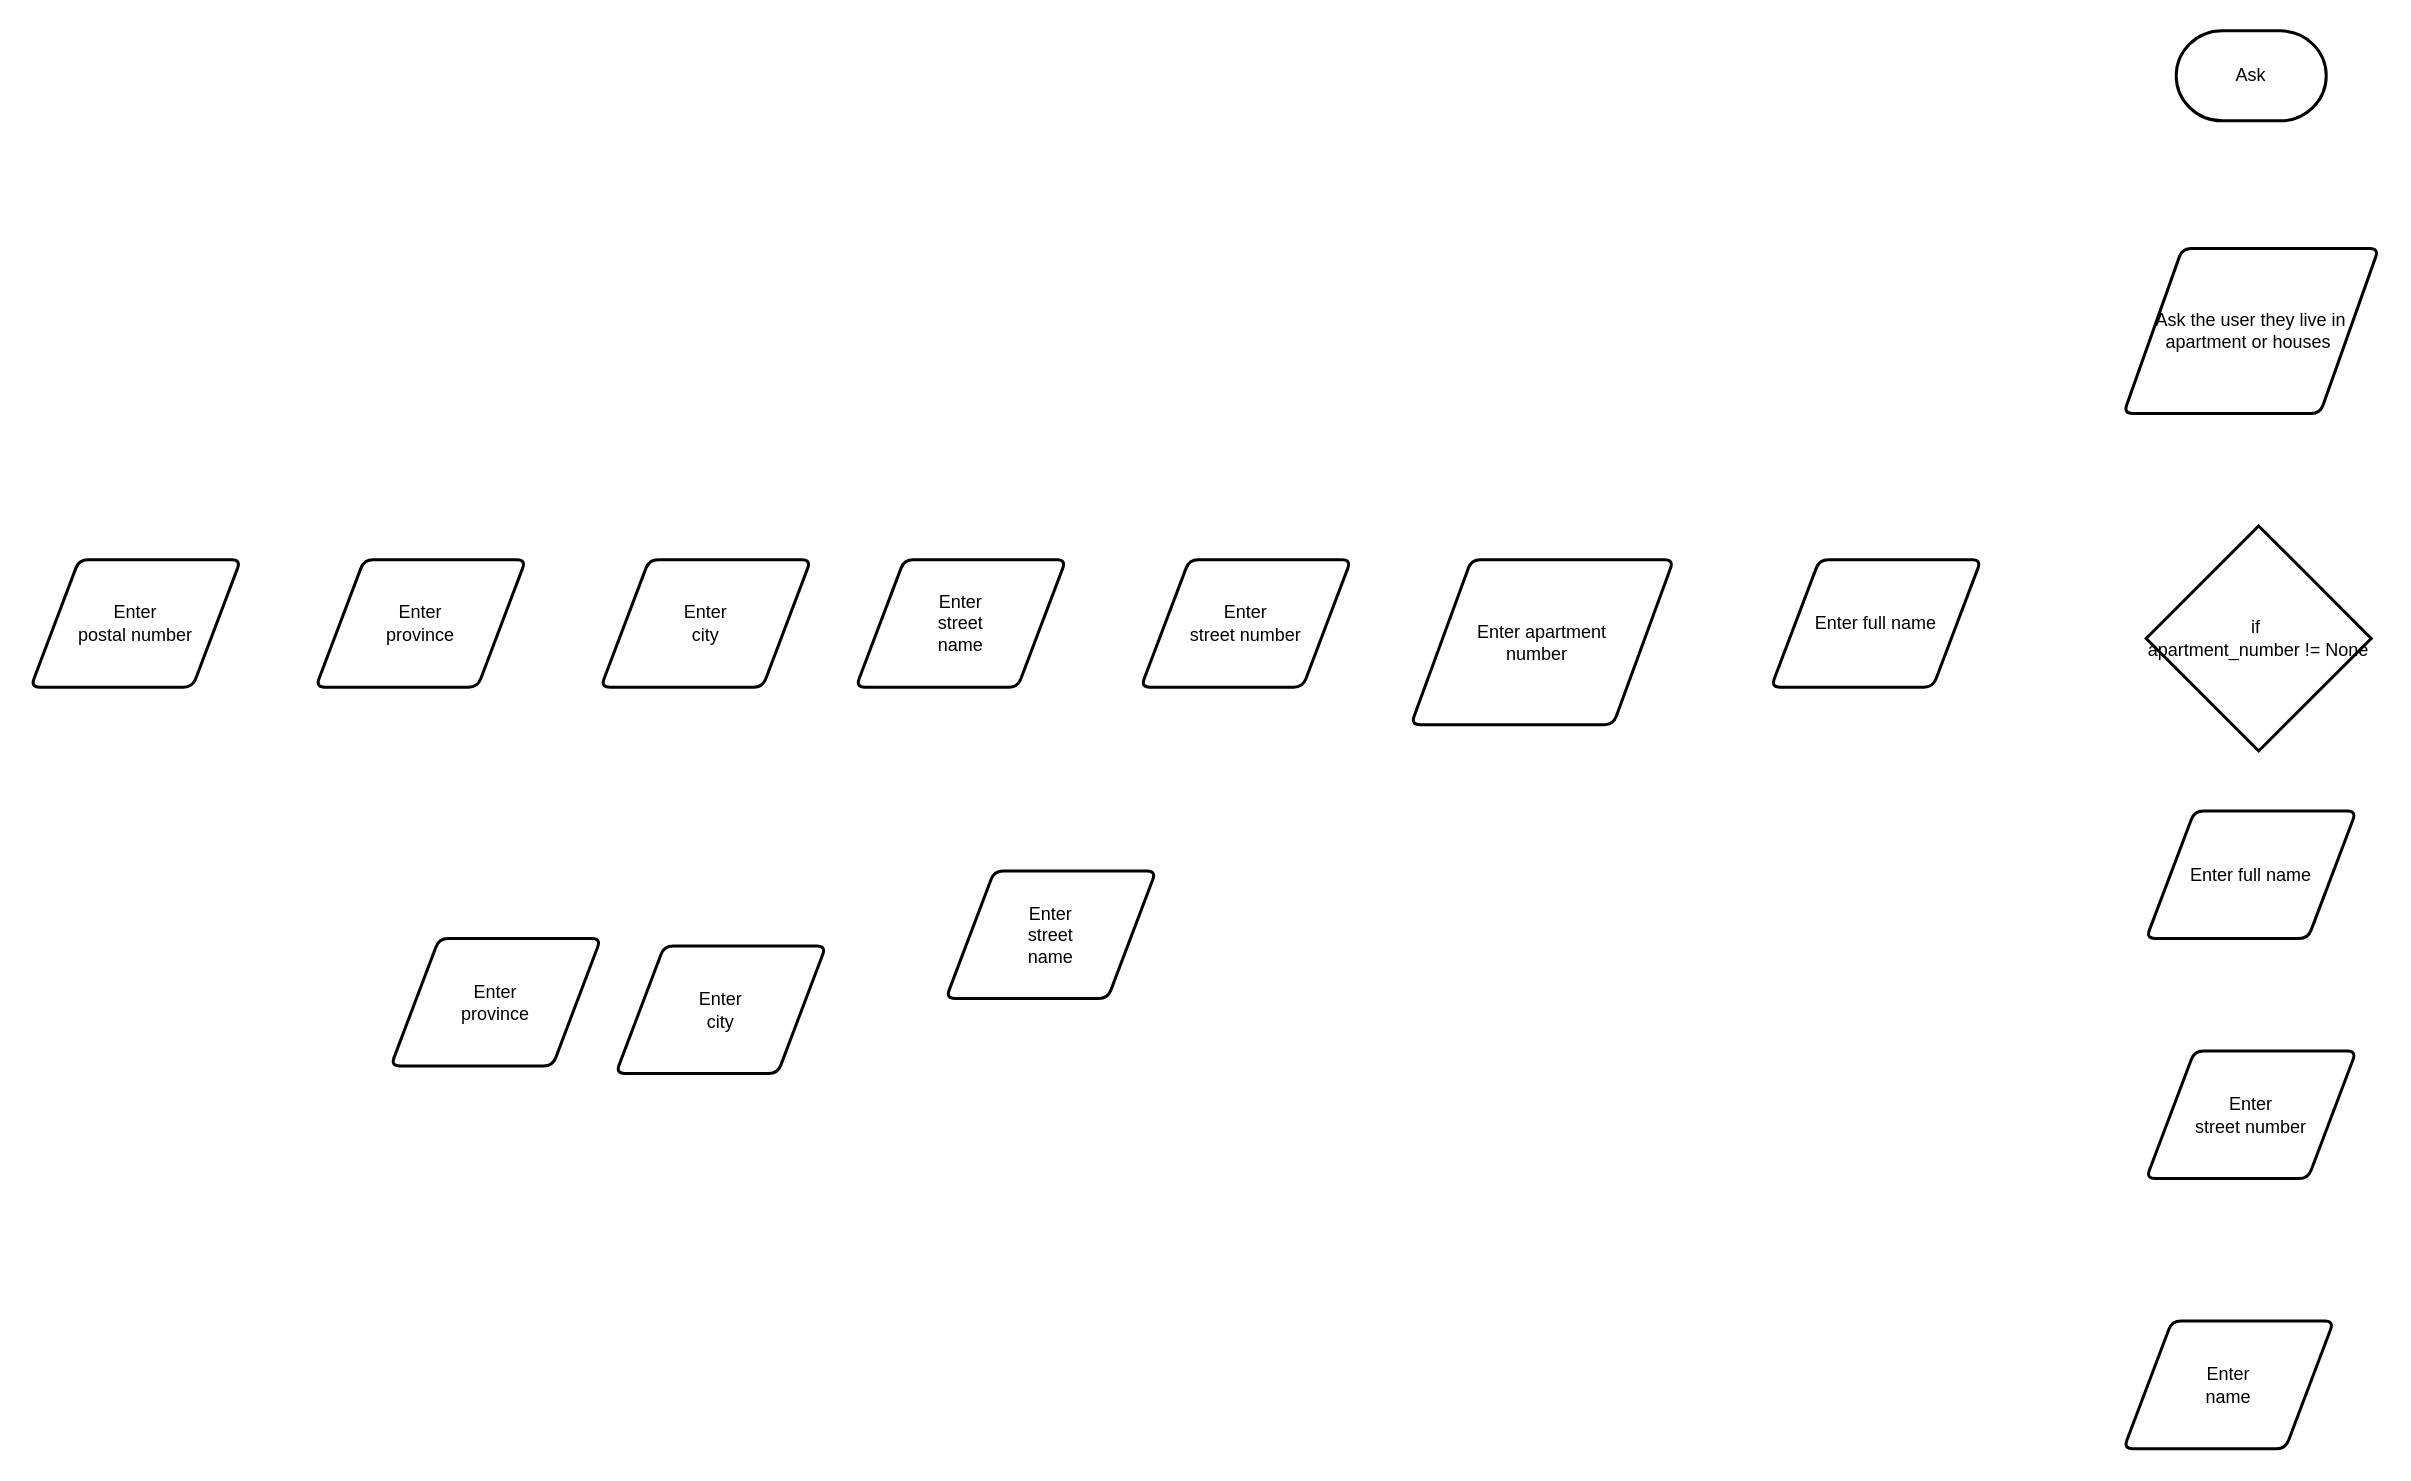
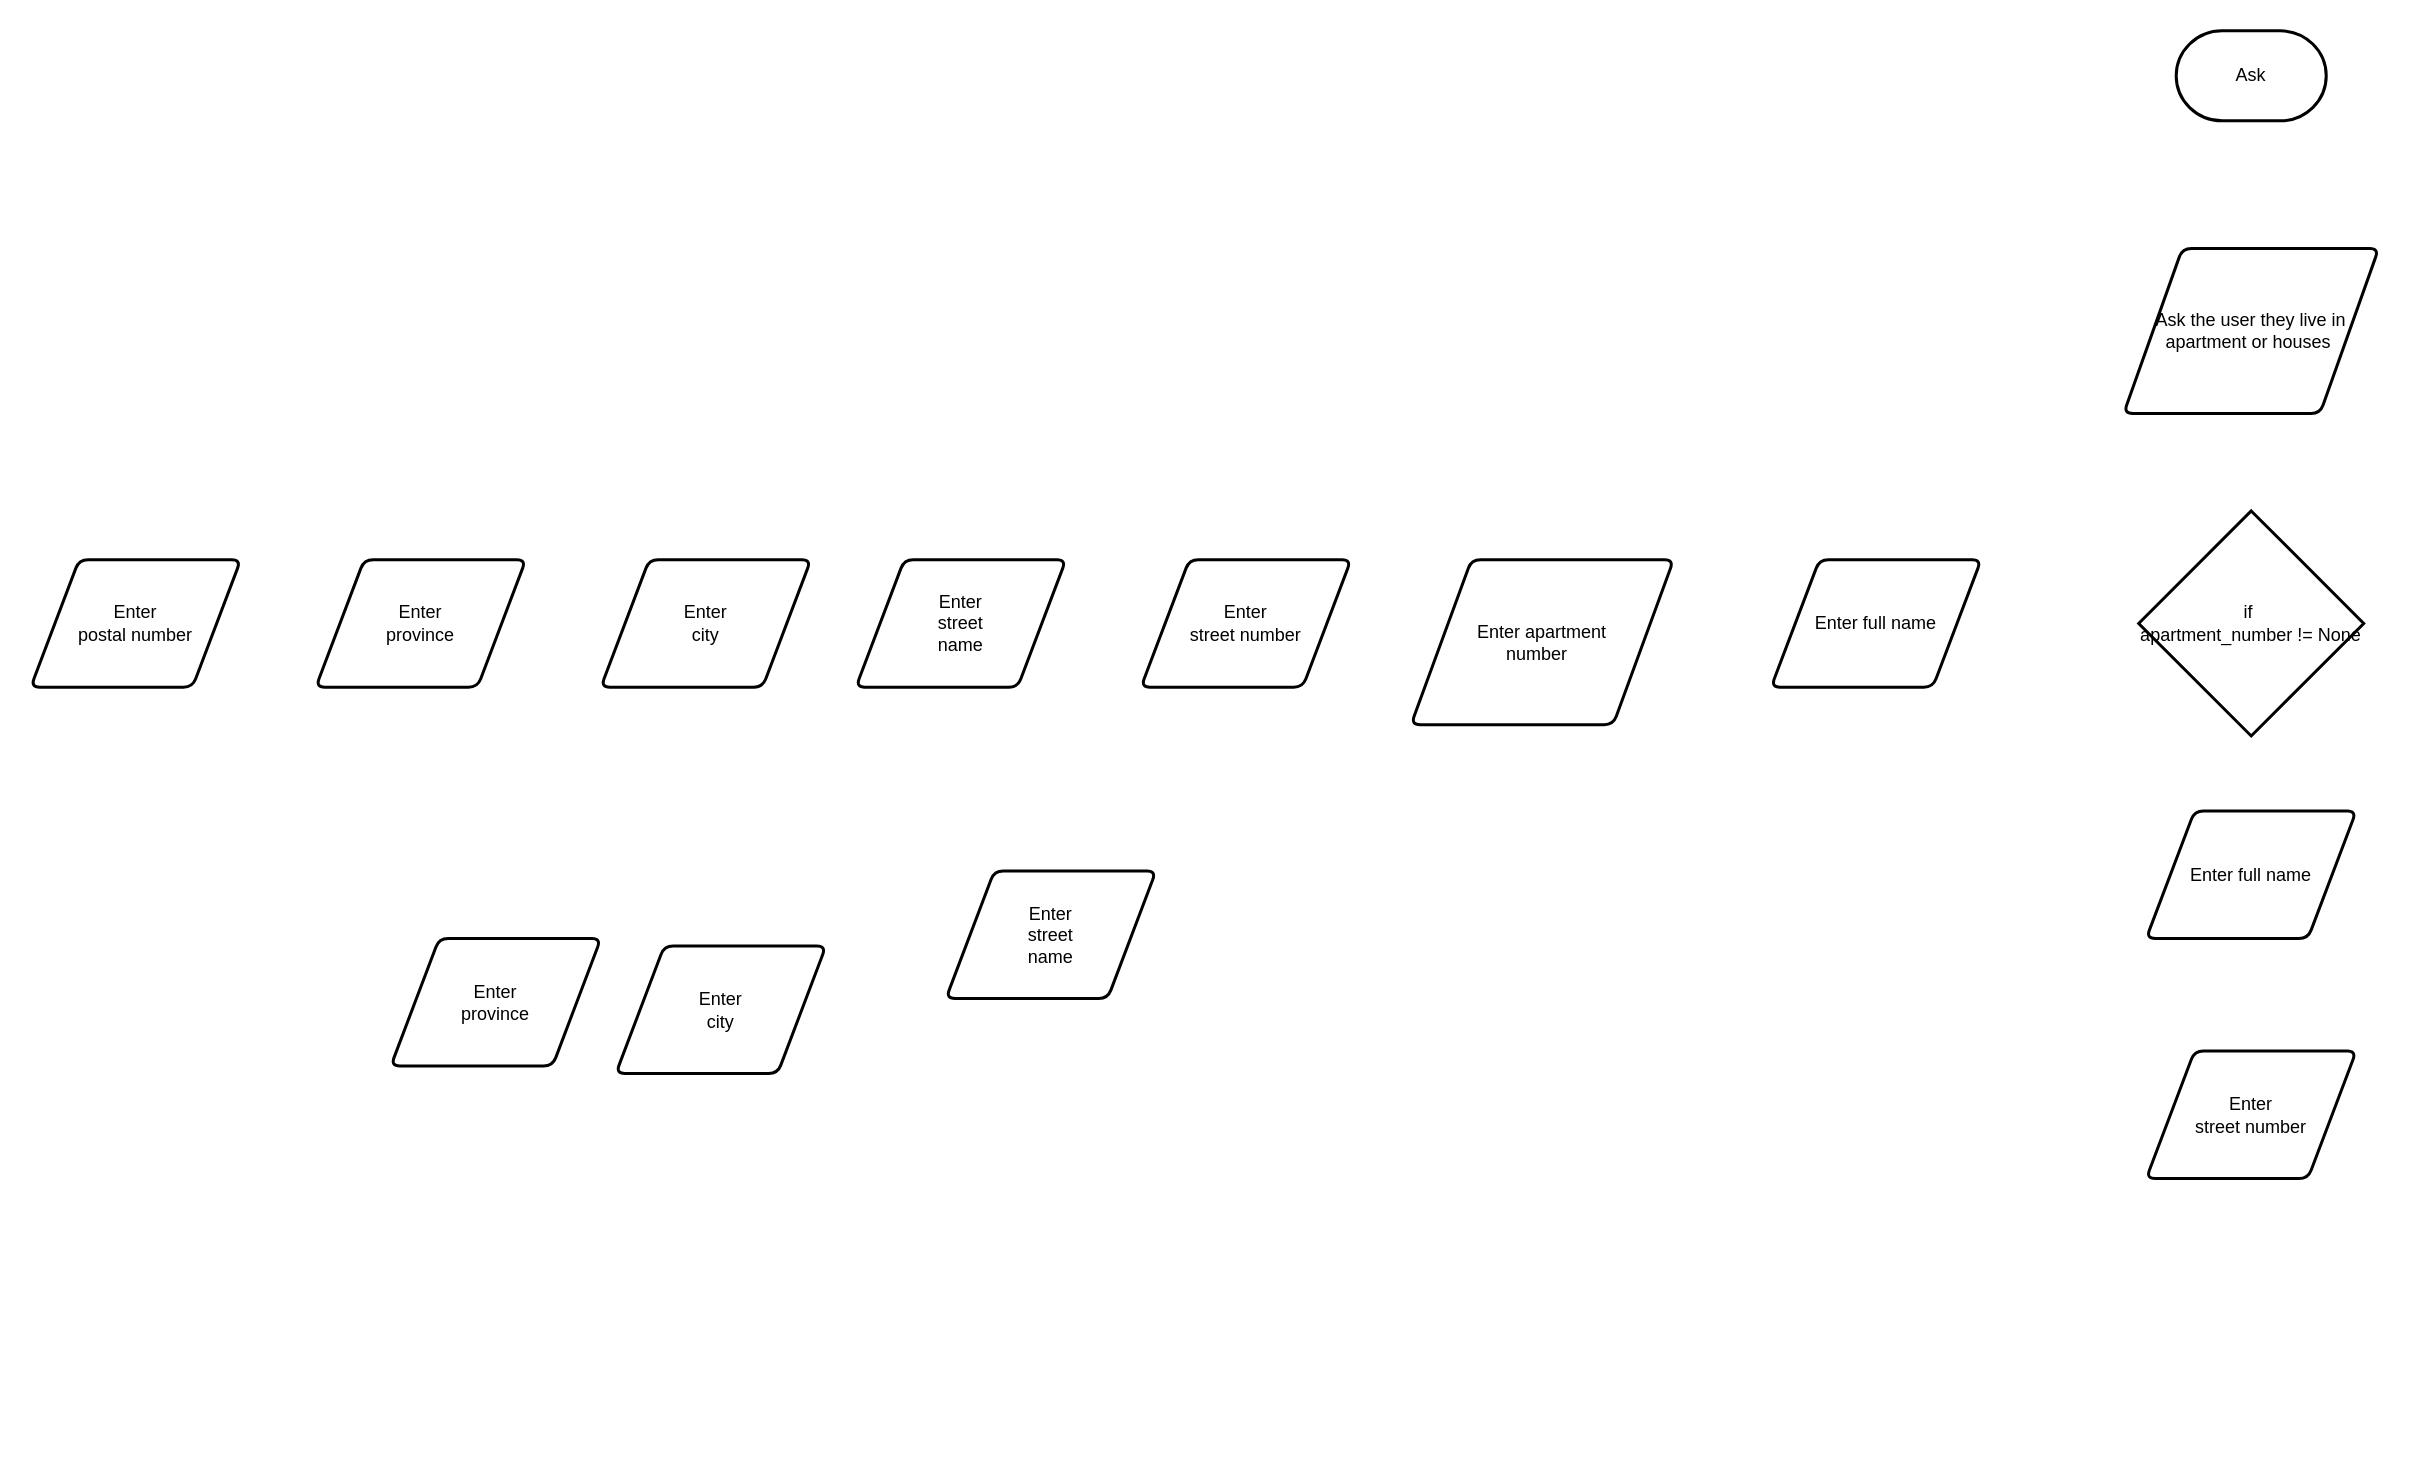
(2258, 638) -> (2251, 623)
(2228, 1385) -> none
